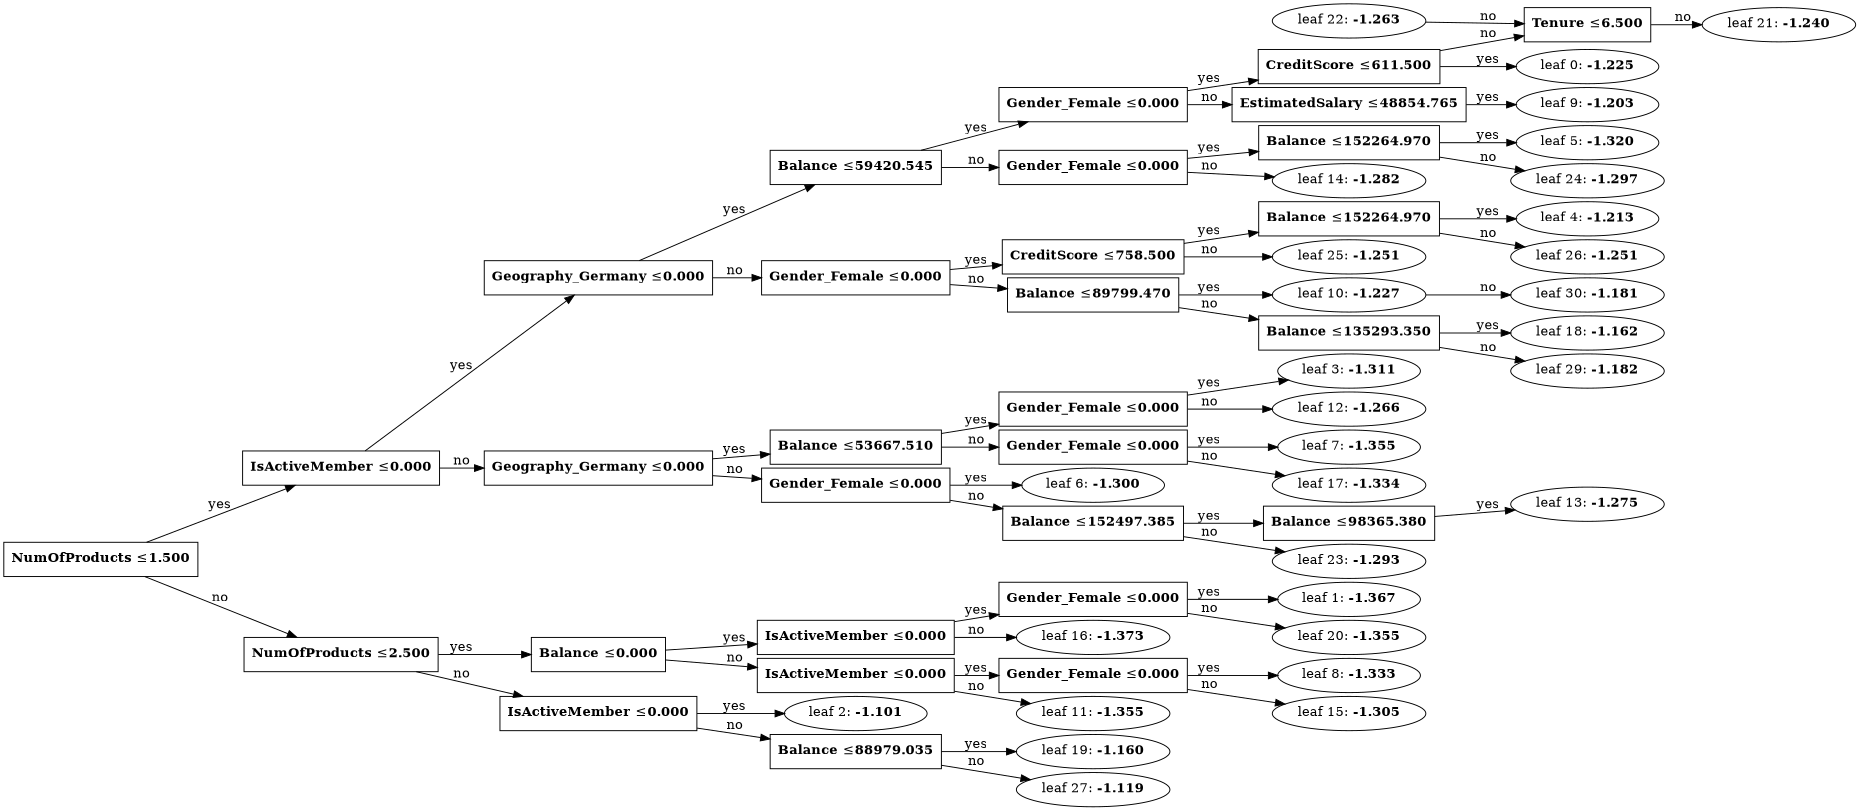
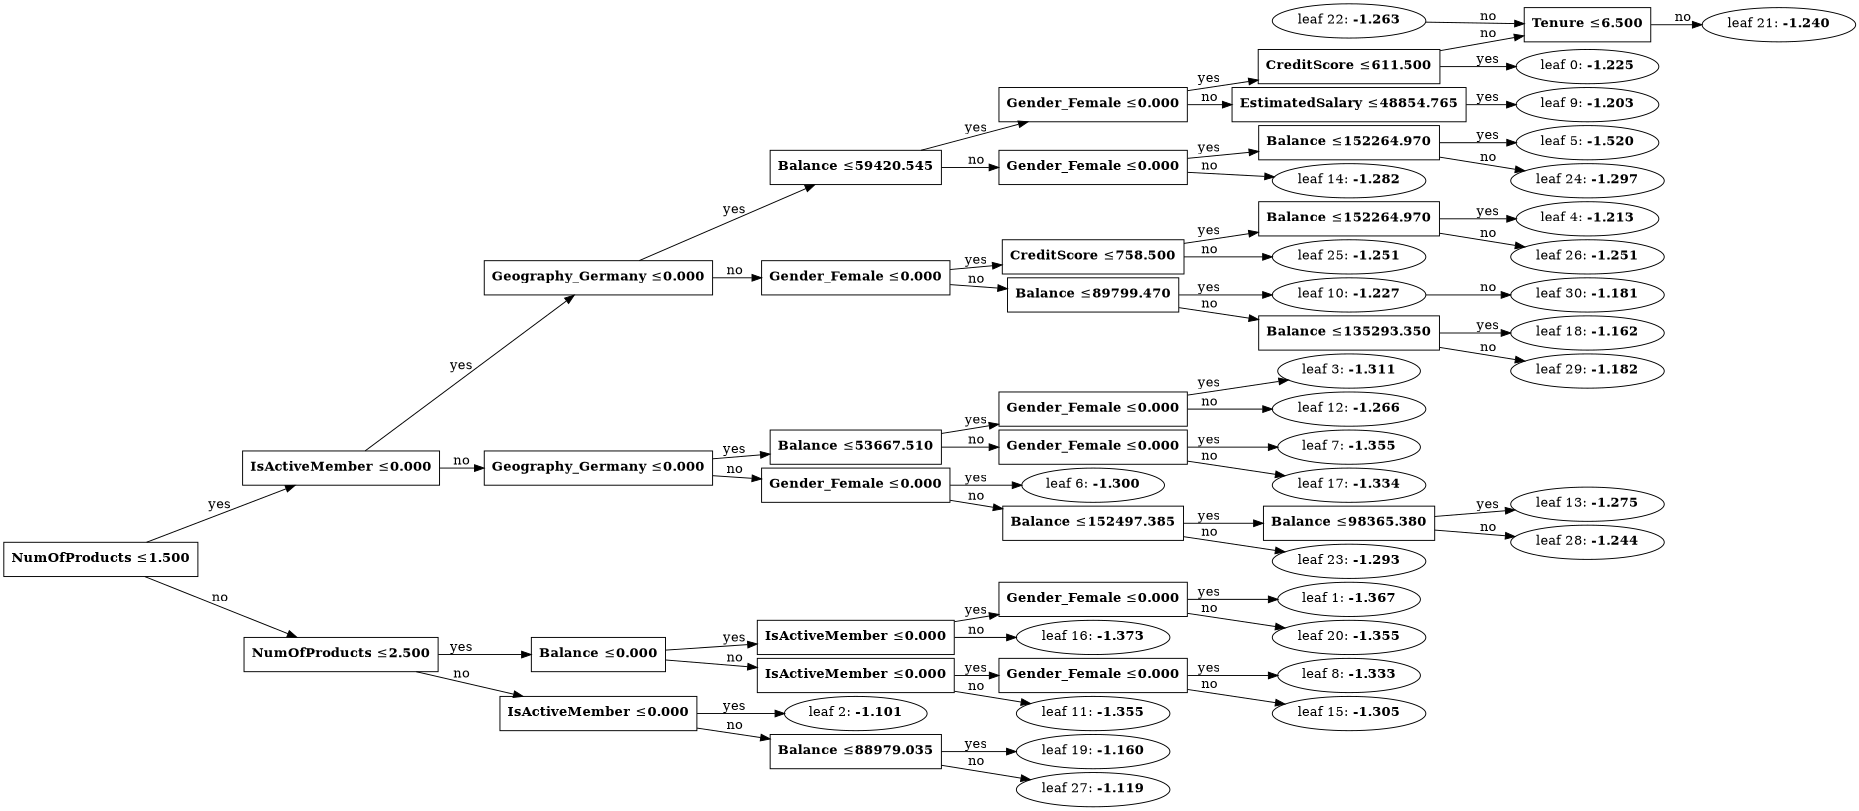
(1611, 141) -> (1611, 141)
none -> (1587, 542)
